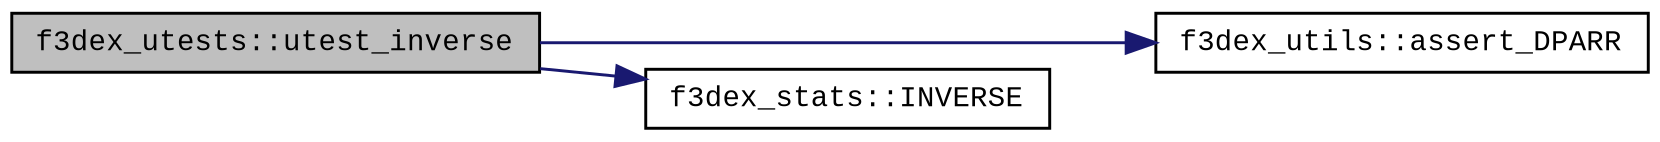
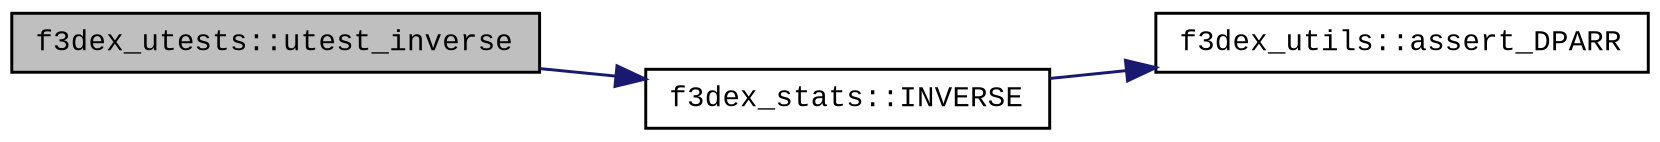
(833, 43) -> (1088, 75)
